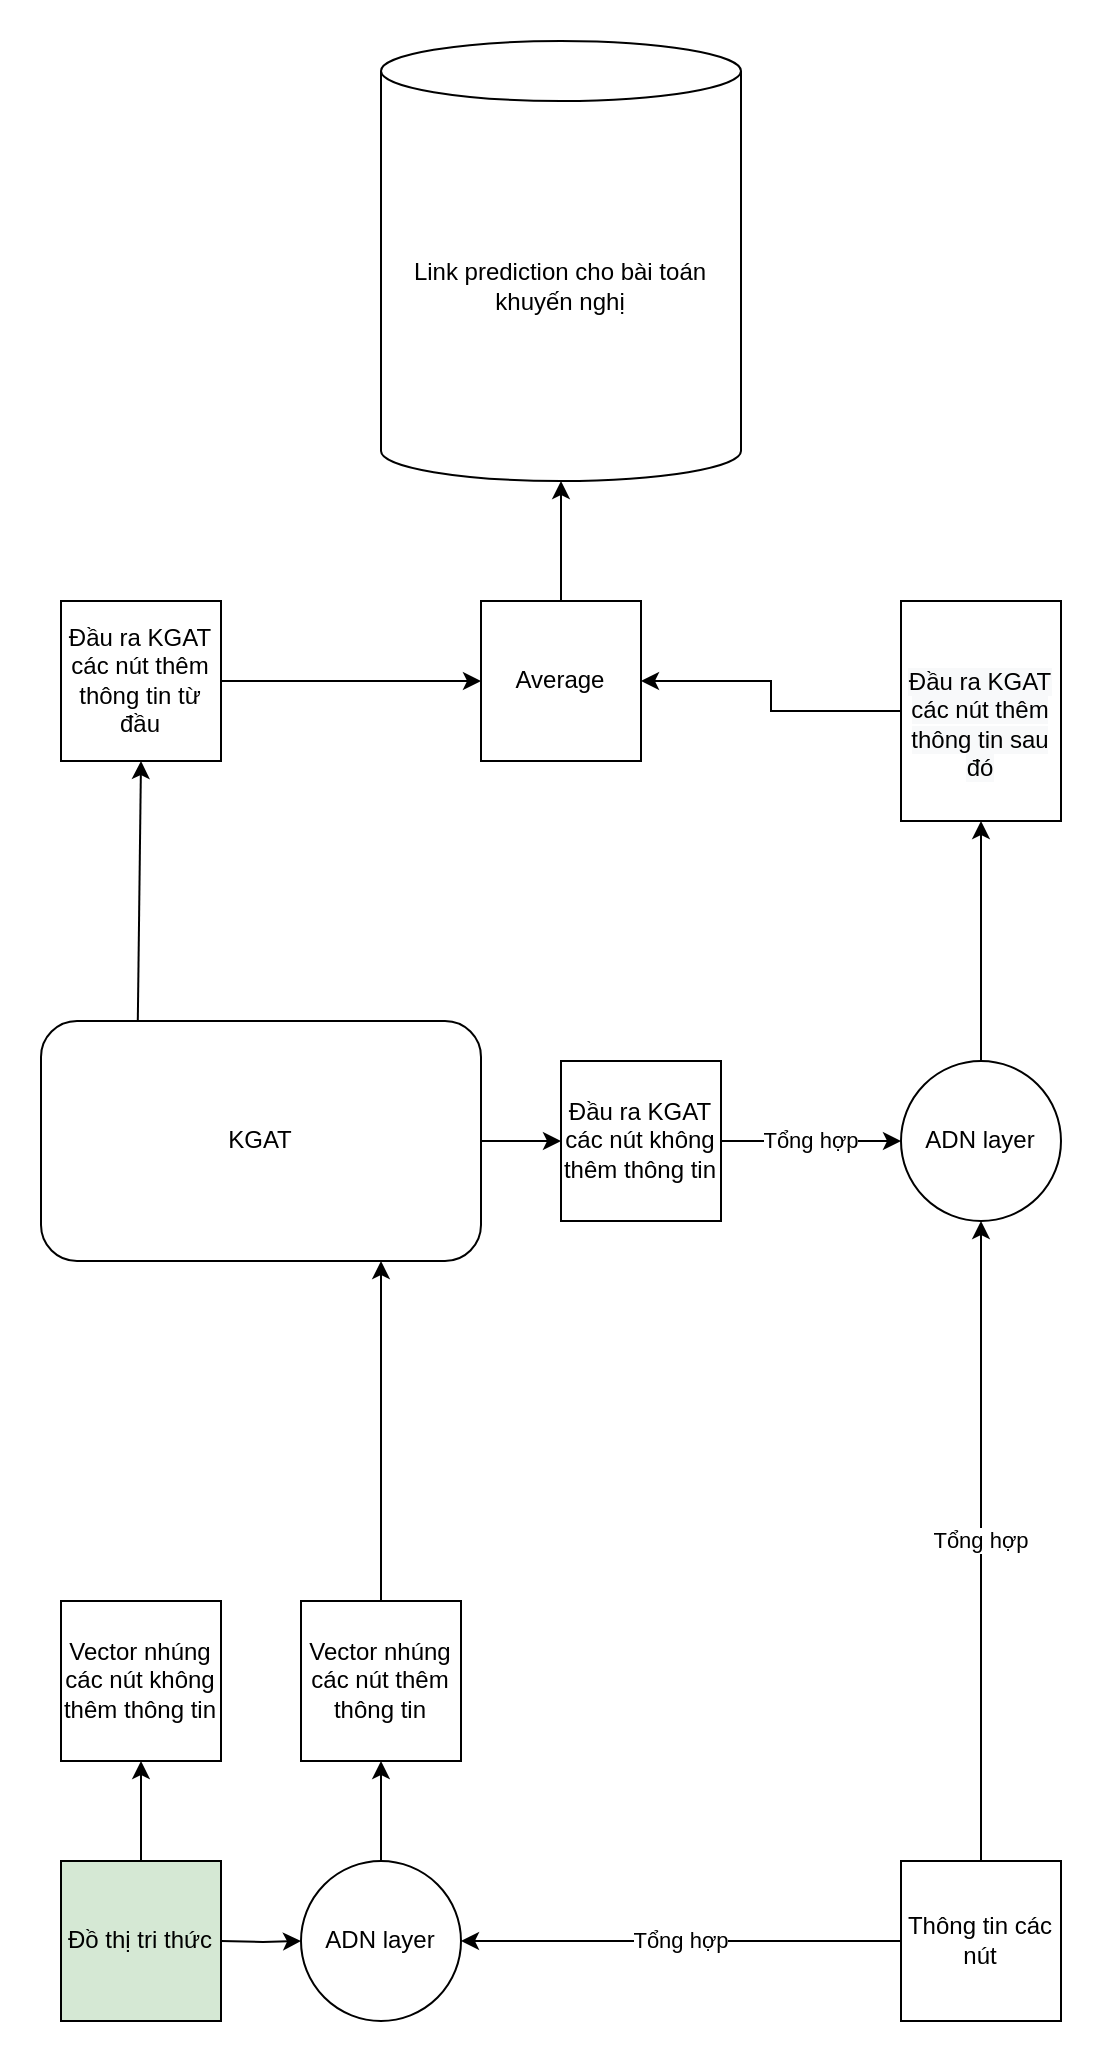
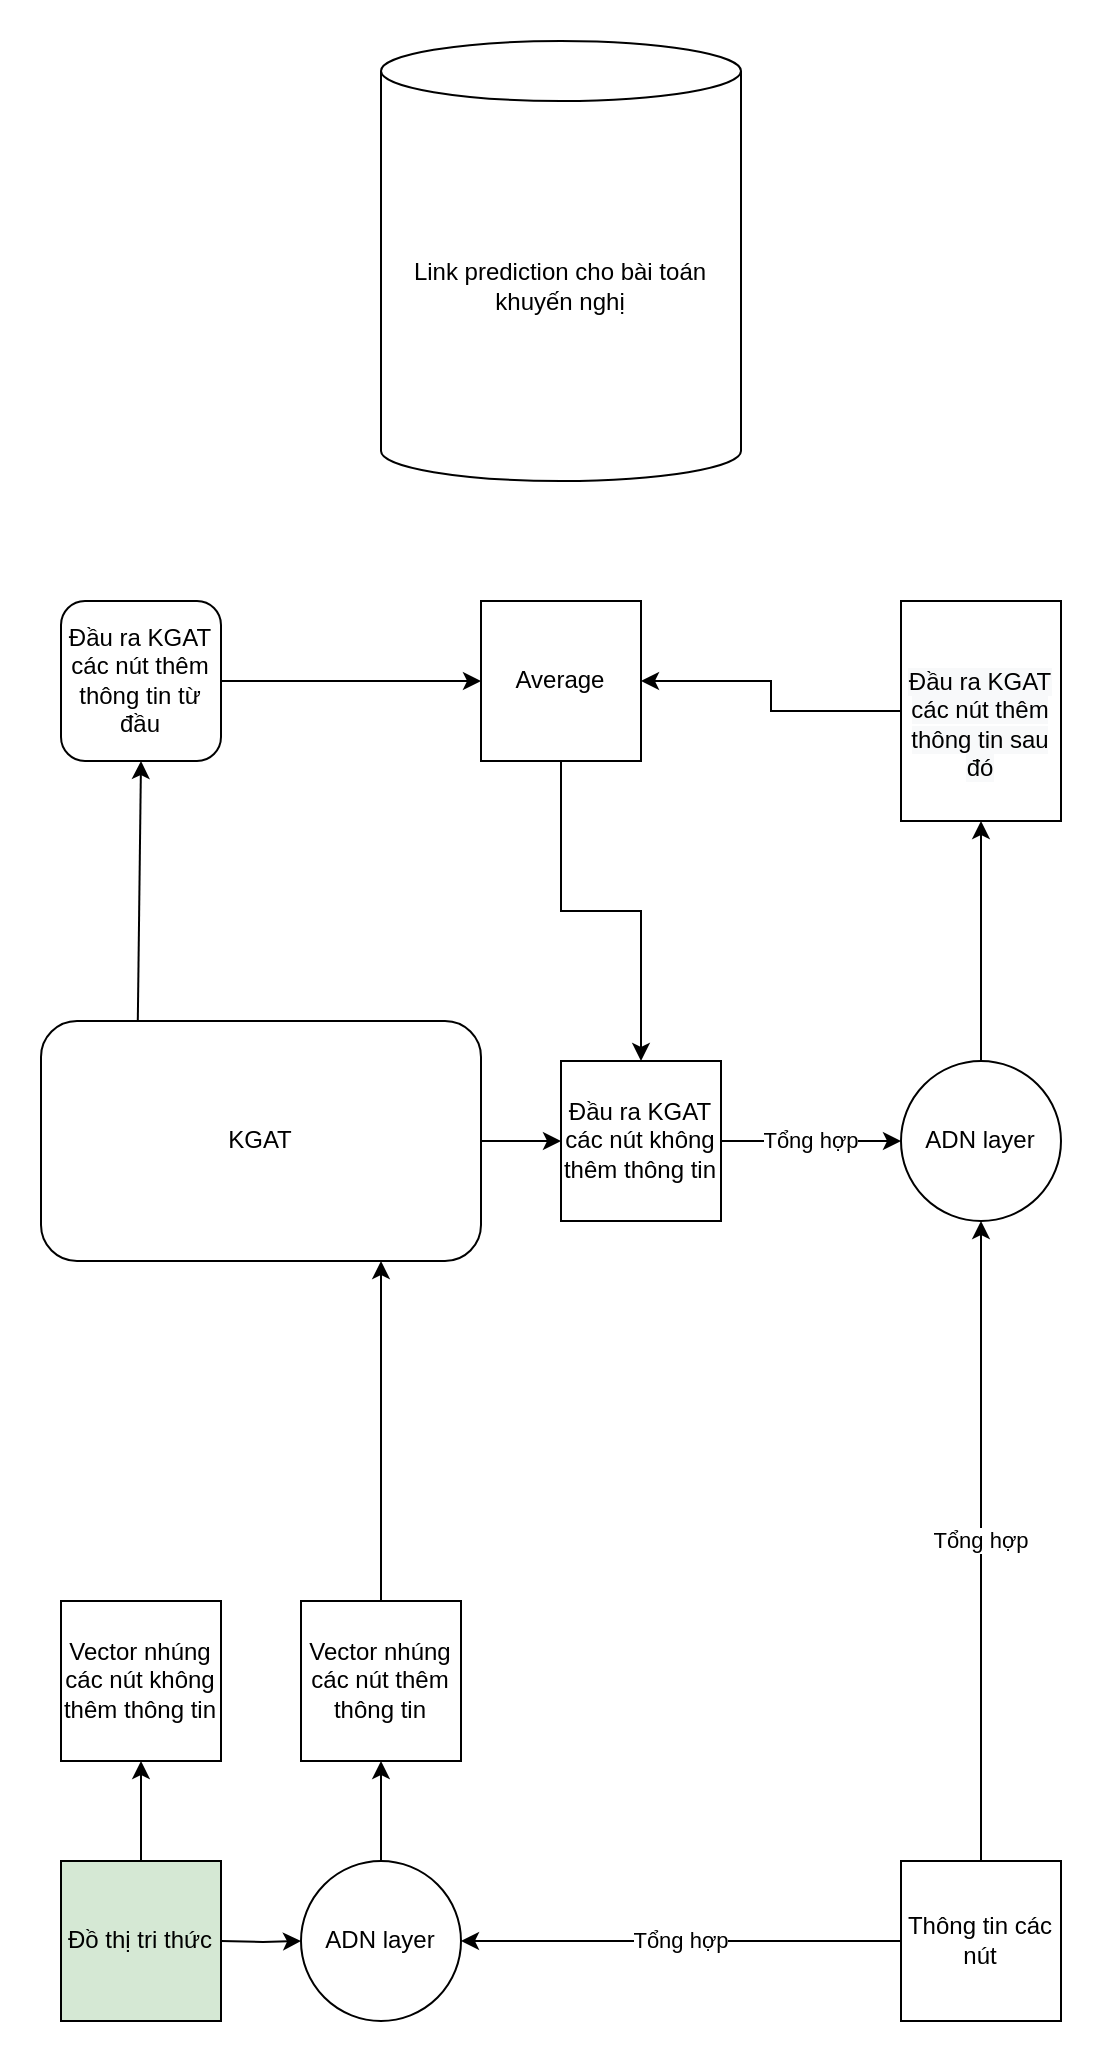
(561, 548) -> (594, 911)
(141, 681) -> (141, 681)
